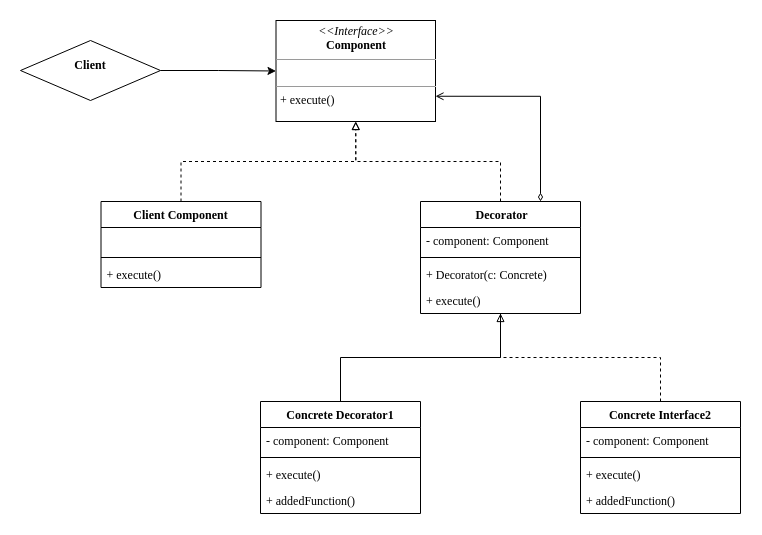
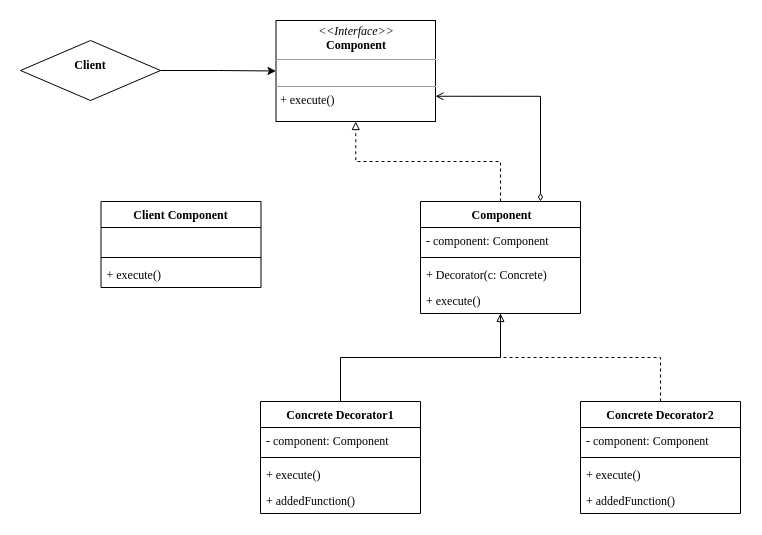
(247, 162) -> none
(500, 215) -> (500, 215)
(660, 415) -> (660, 415)
